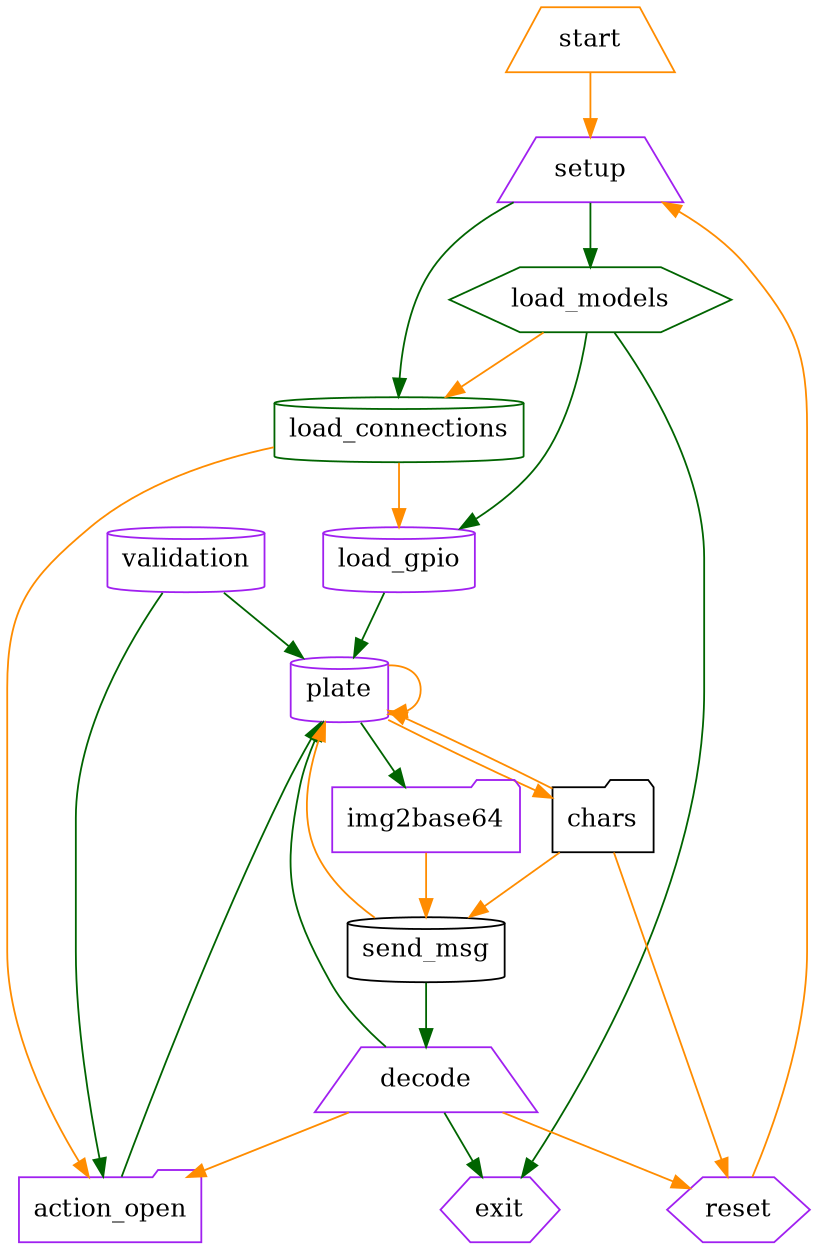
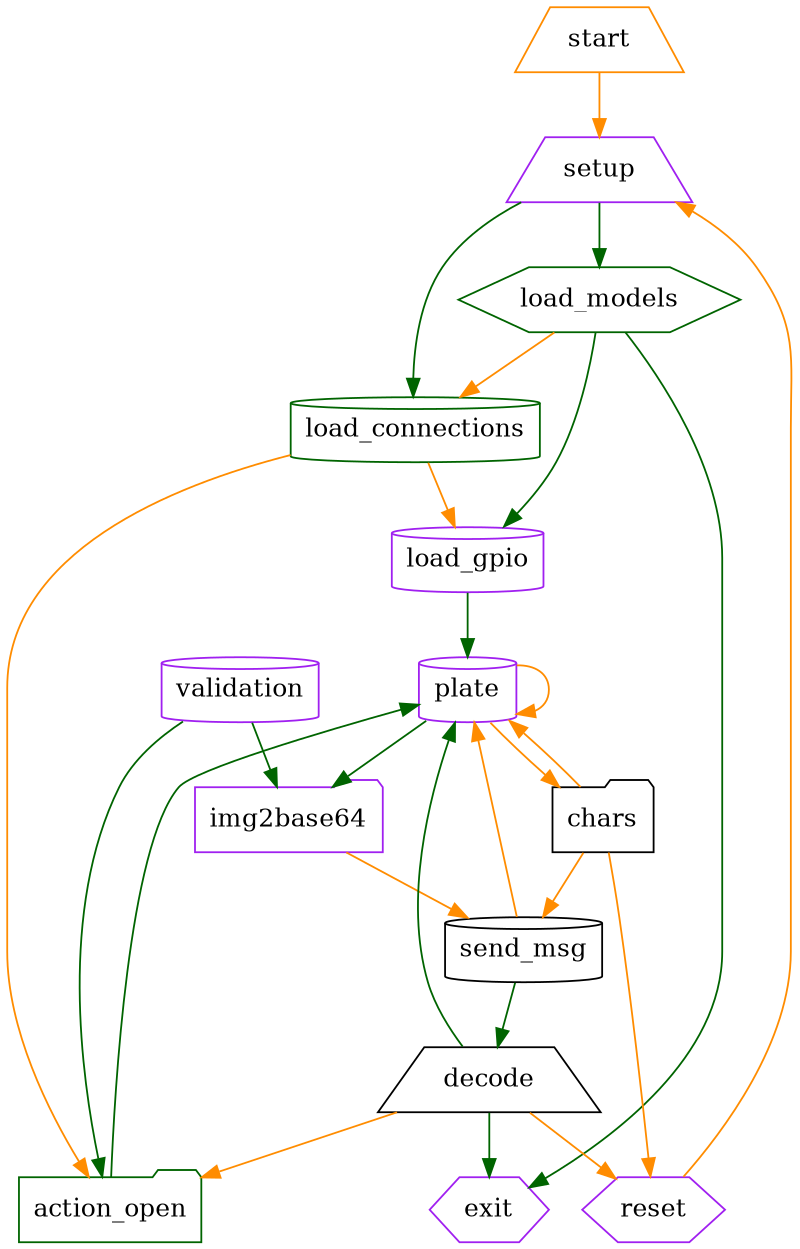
(256, 620) -> (259, 740)
(426, 1080) -> (489, 1080)
(110, 1210) -> (110, 1210)
